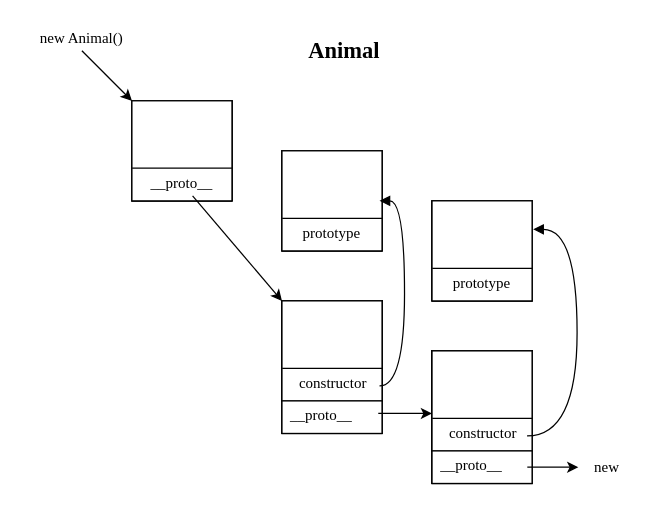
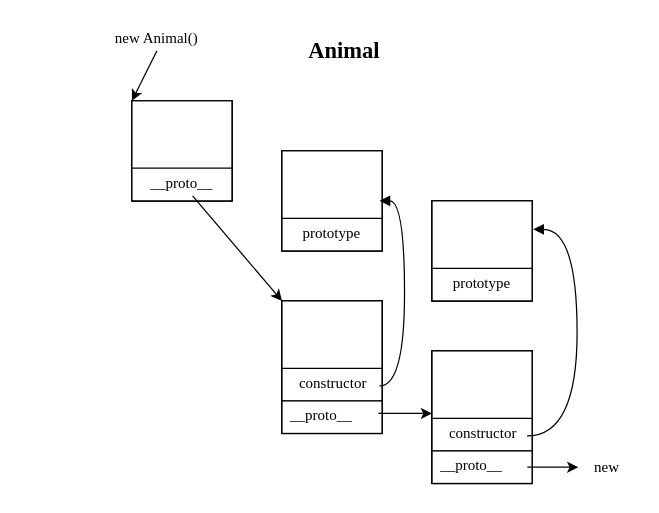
(82, 38) -> (157, 38)
